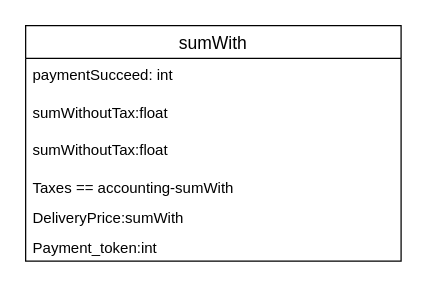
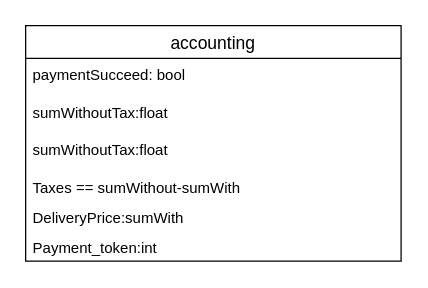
(213, 43) -> (213, 43)
(106, 75) -> (111, 75)
(138, 188) -> (138, 188)
